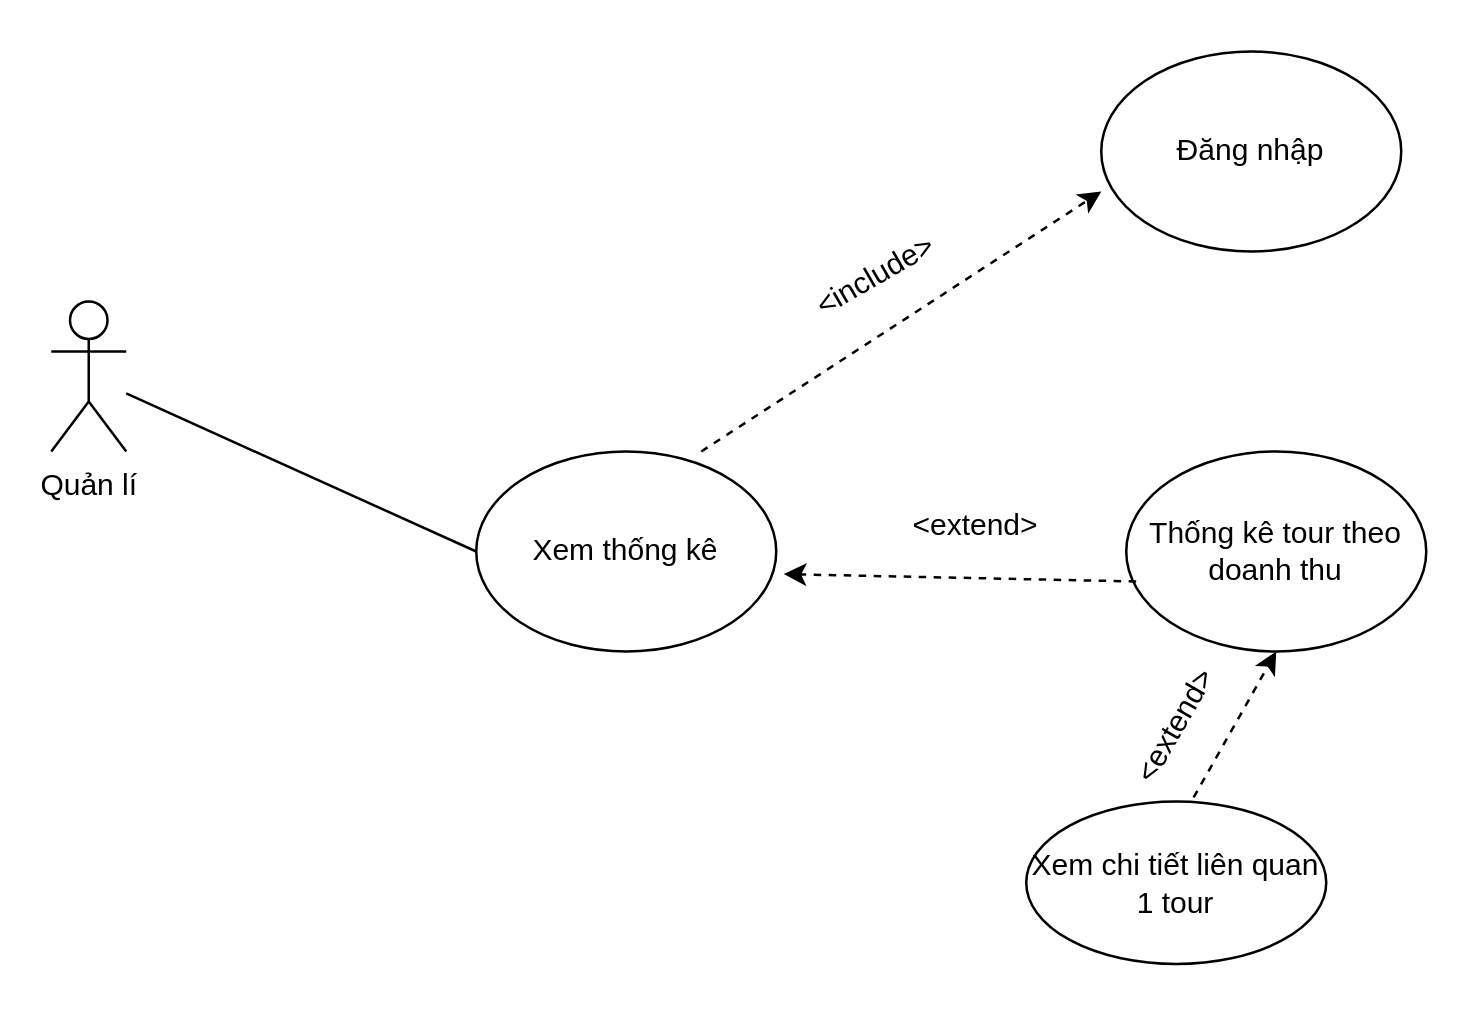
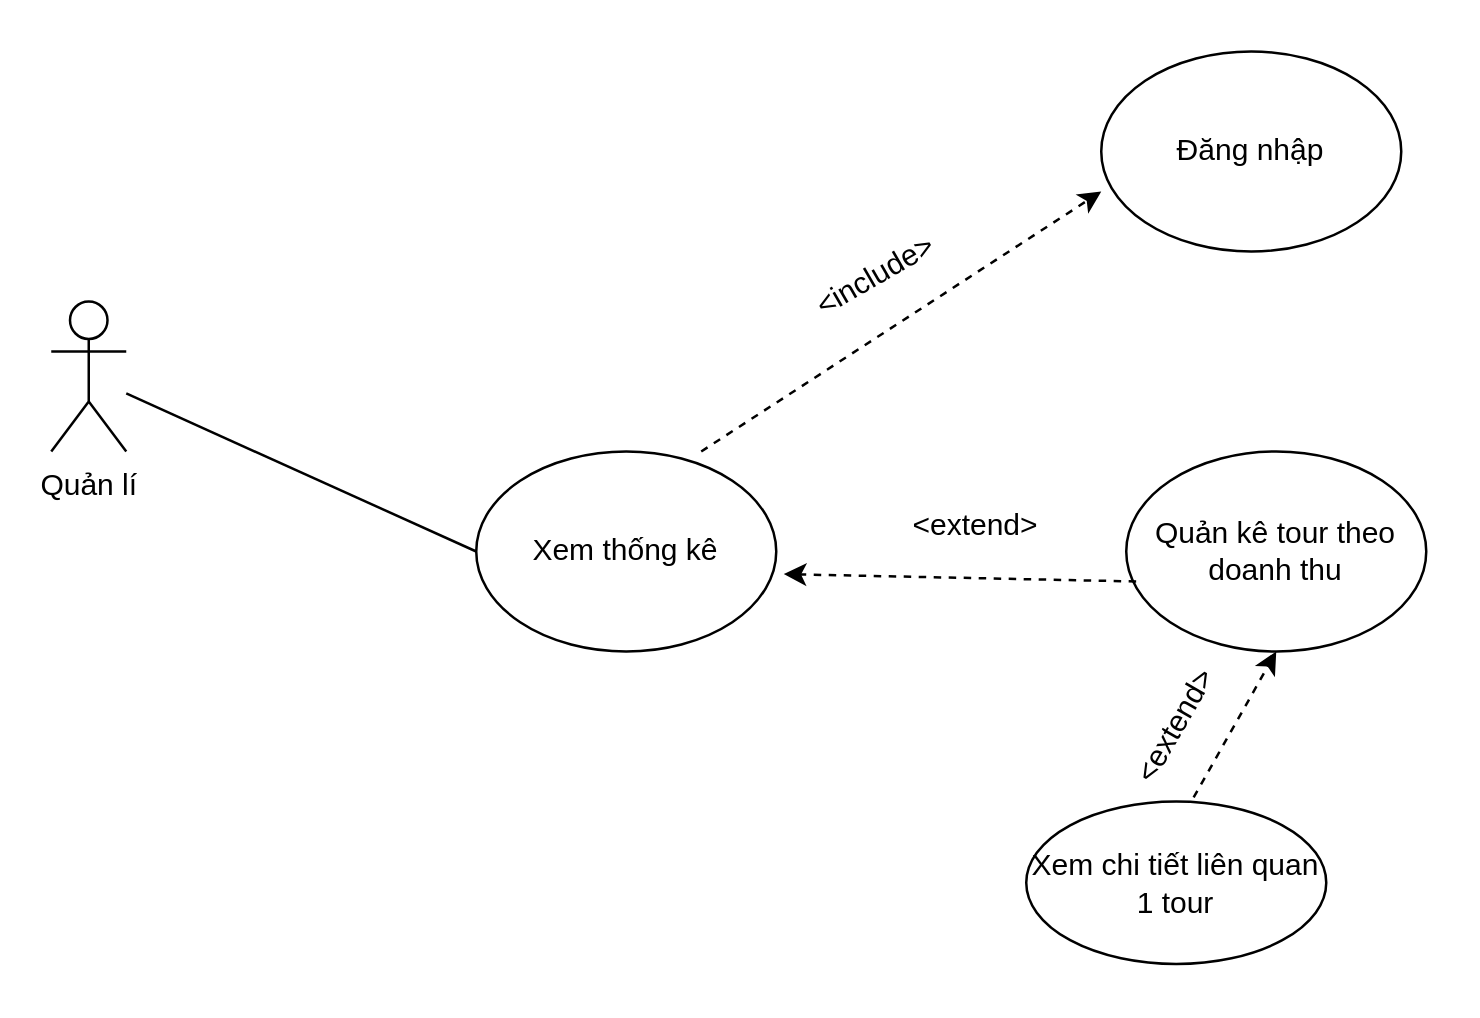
(1276, 551) -> (1276, 551)
